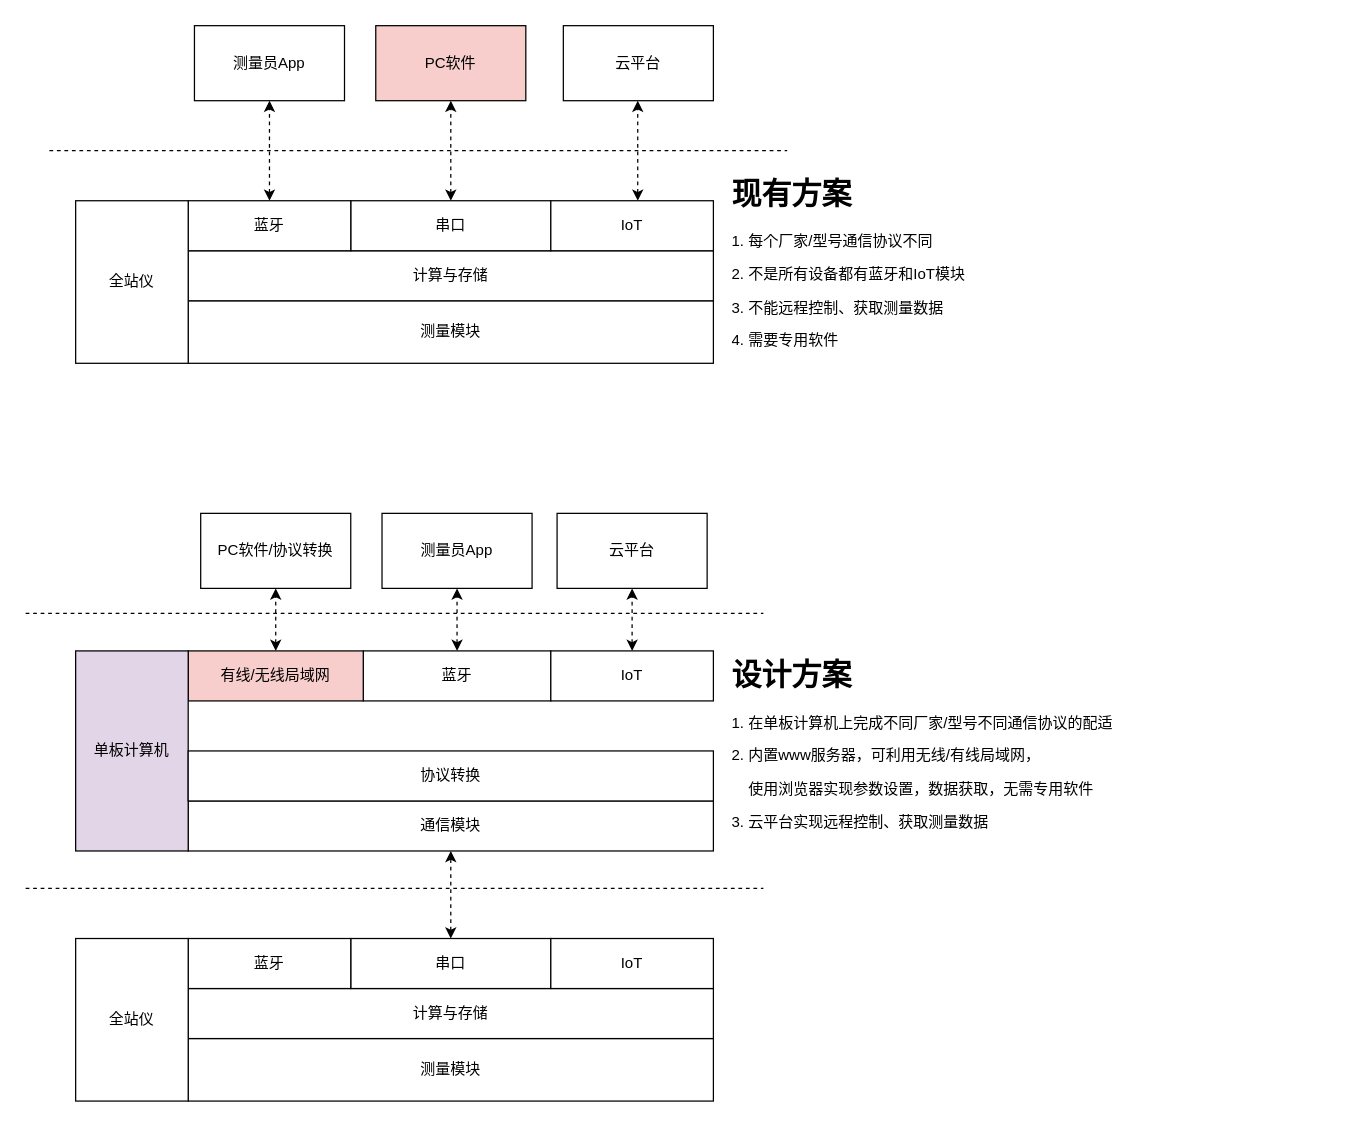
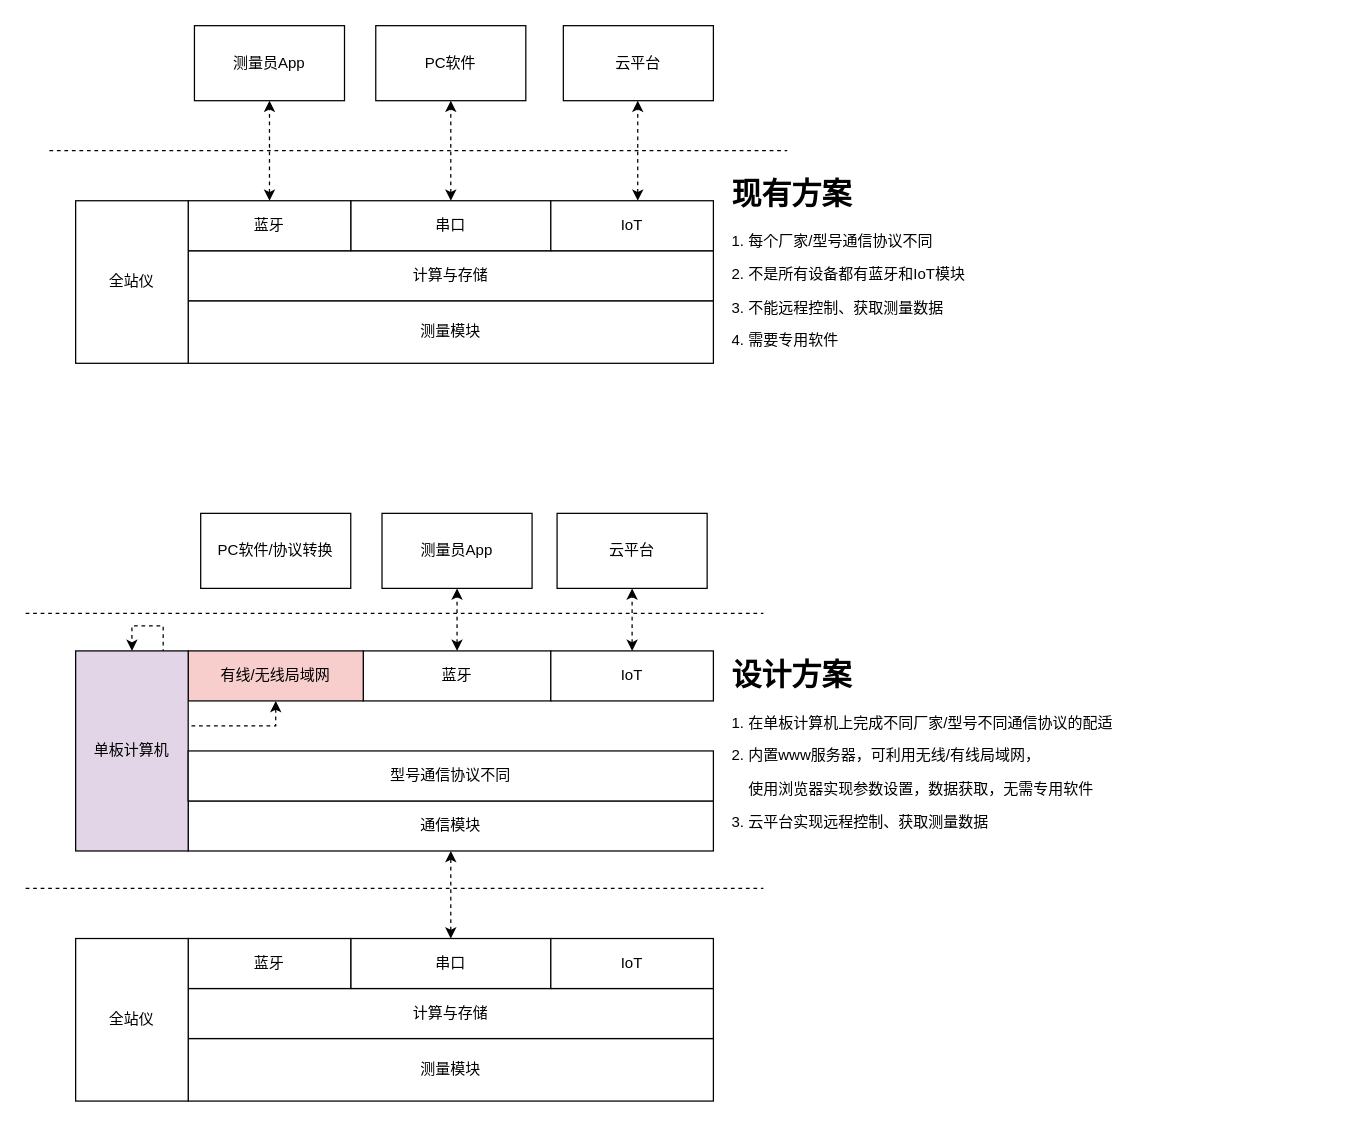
(451, 63) -> (451, 63)
(276, 619) -> (241, 726)
(451, 776) -> (451, 776)
